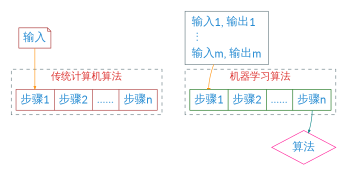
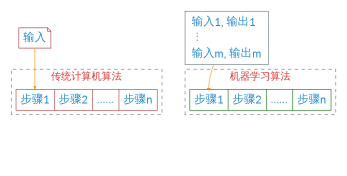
(304, 147) -> none
